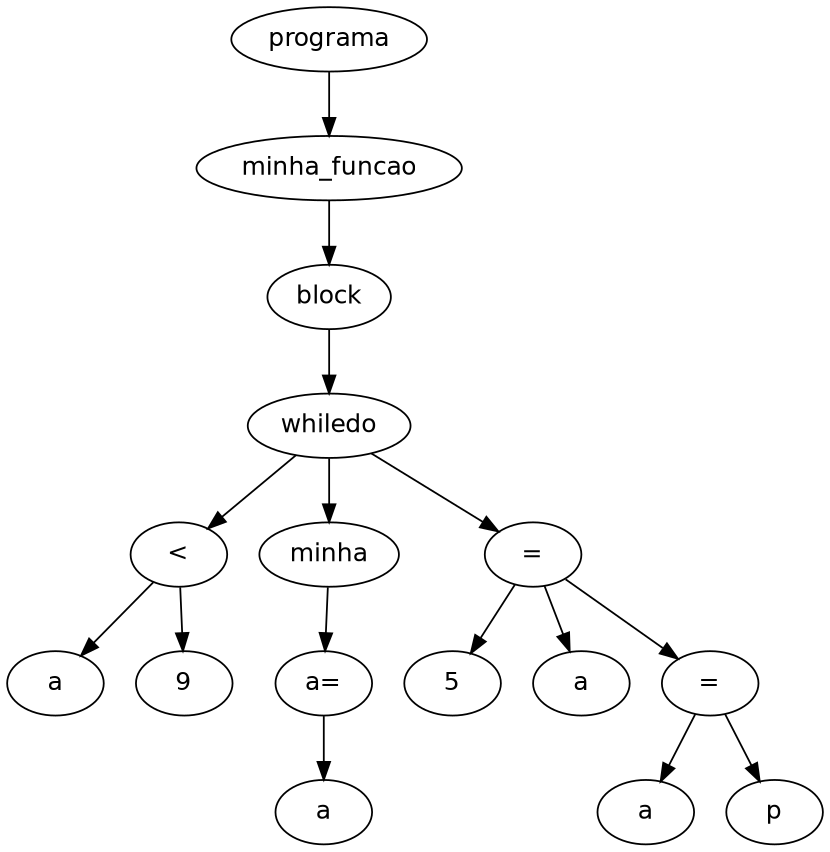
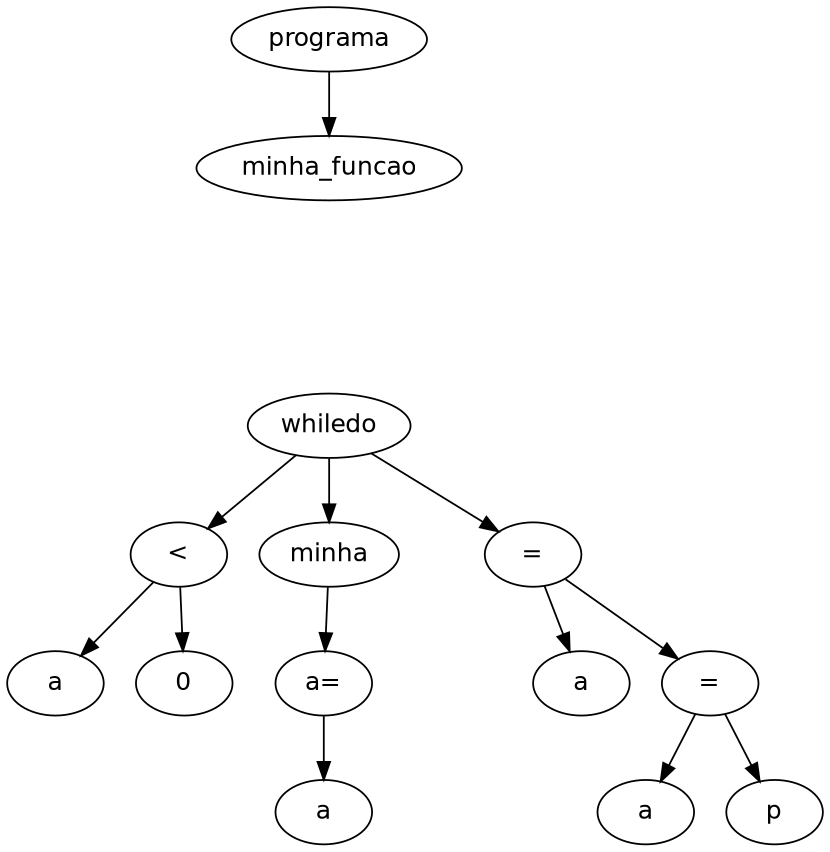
(329, 297) -> none
(184, 683) -> (184, 683)
(453, 683) -> none
